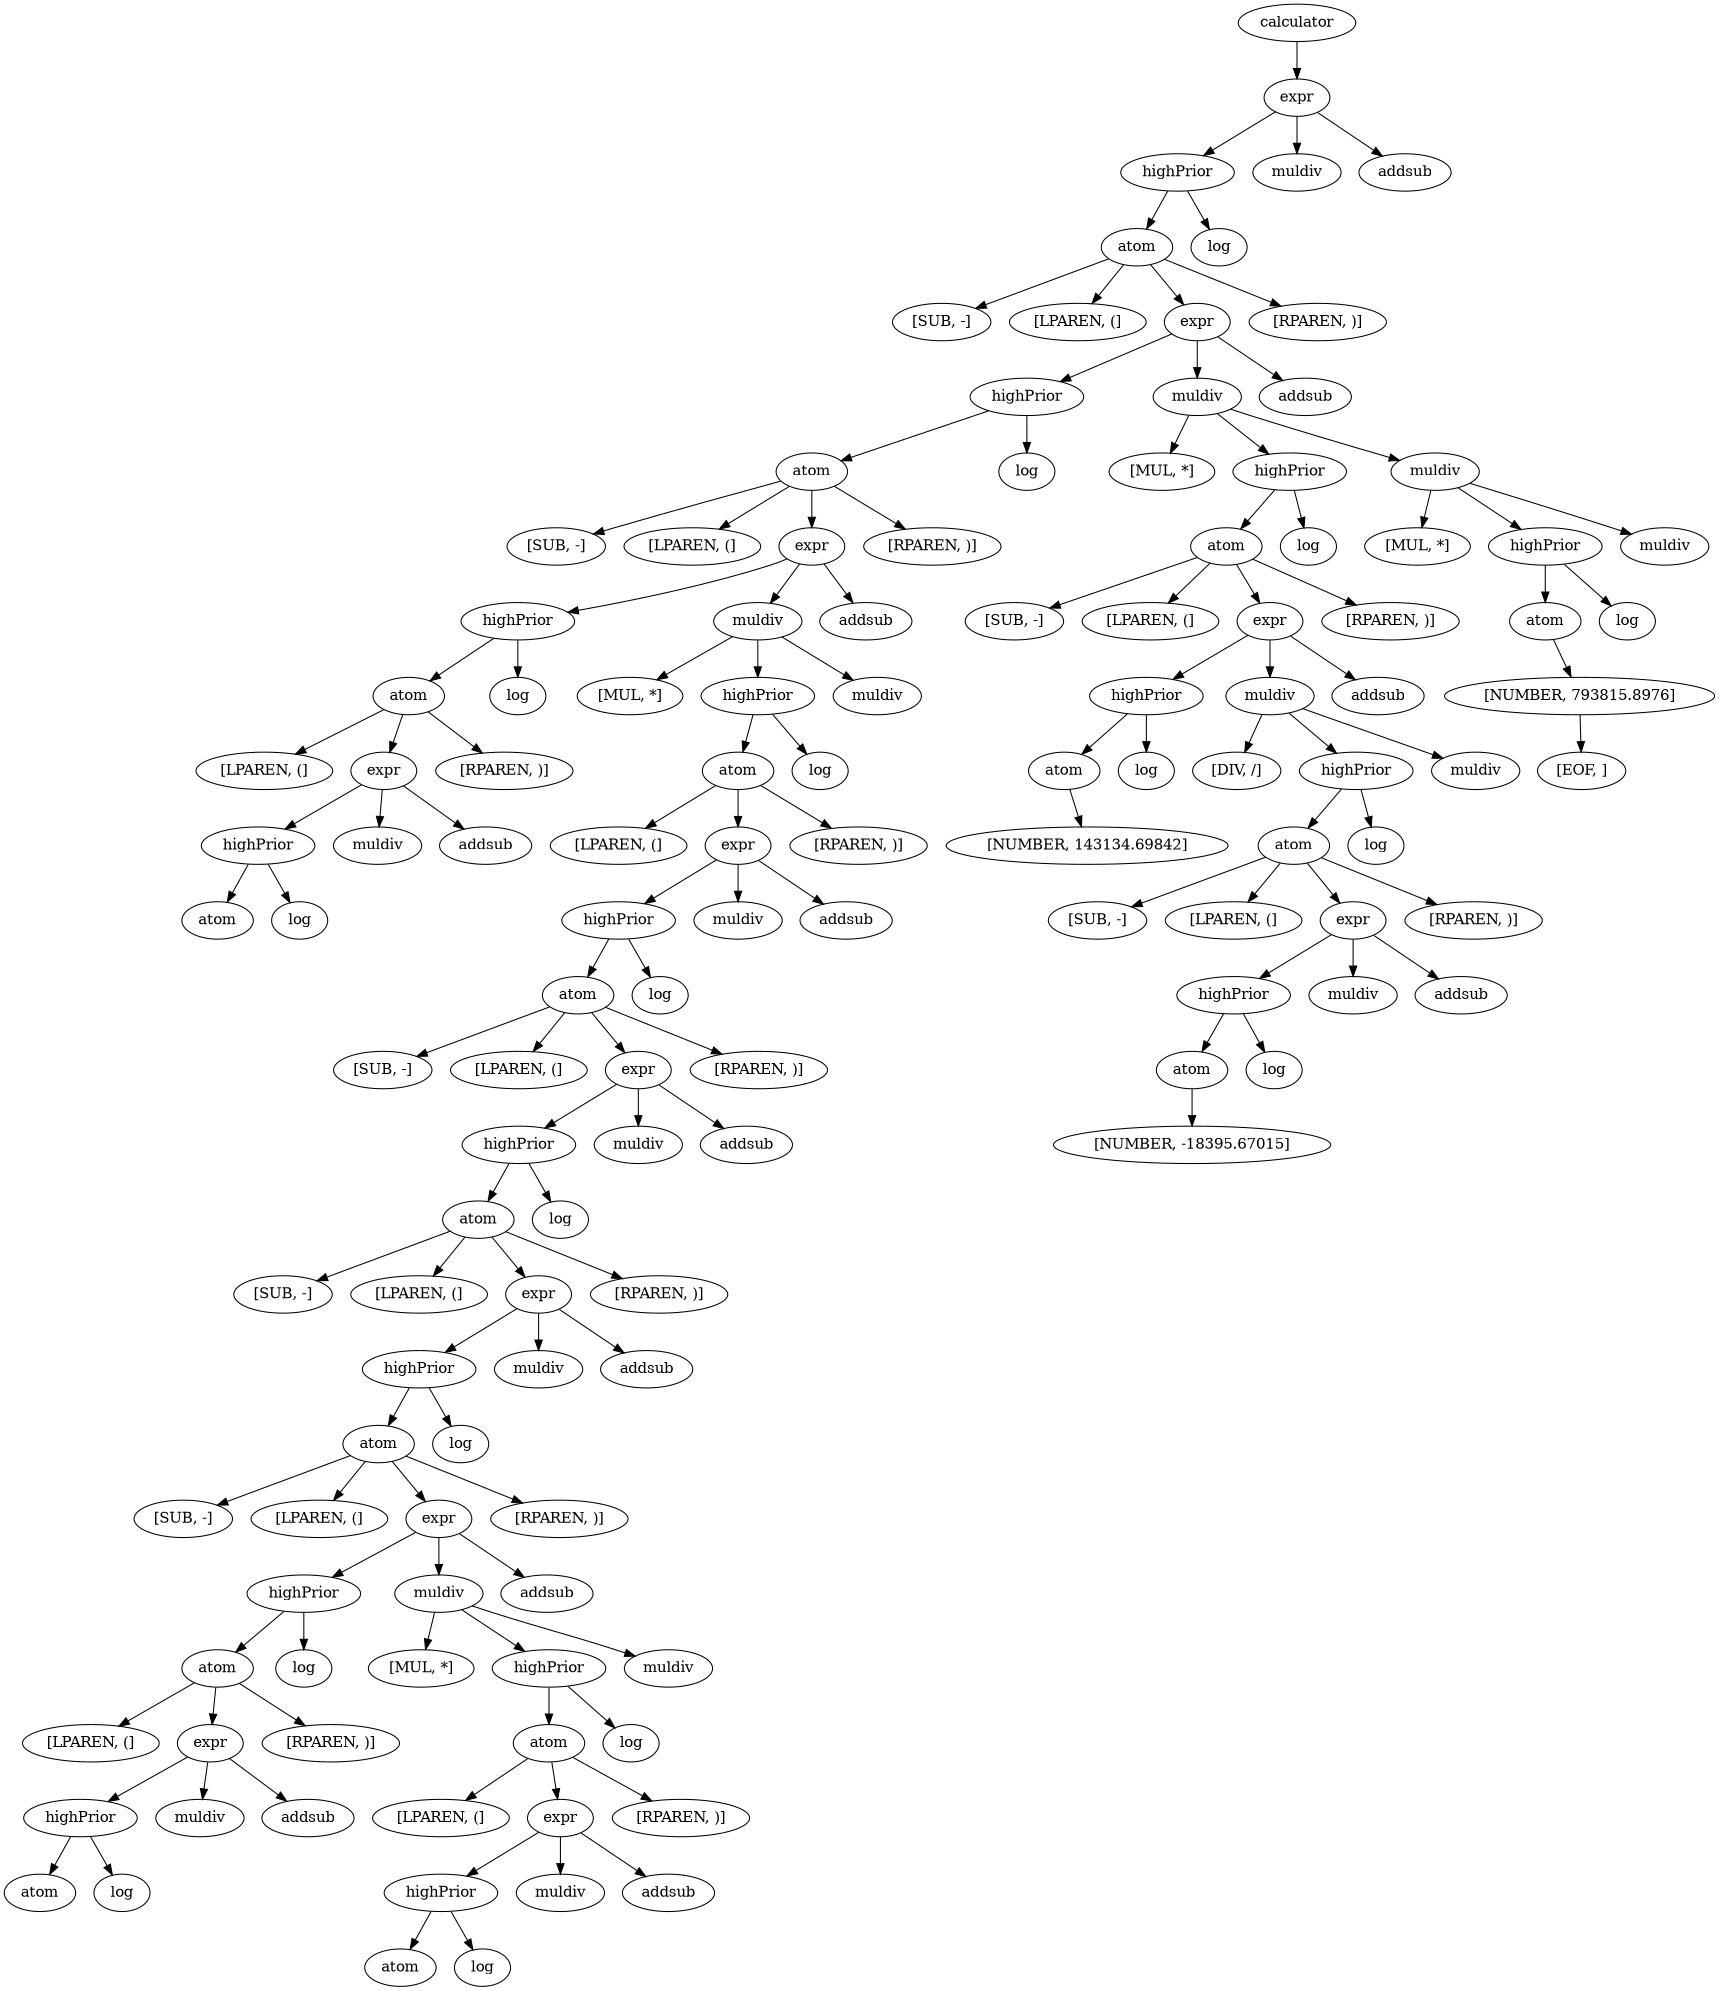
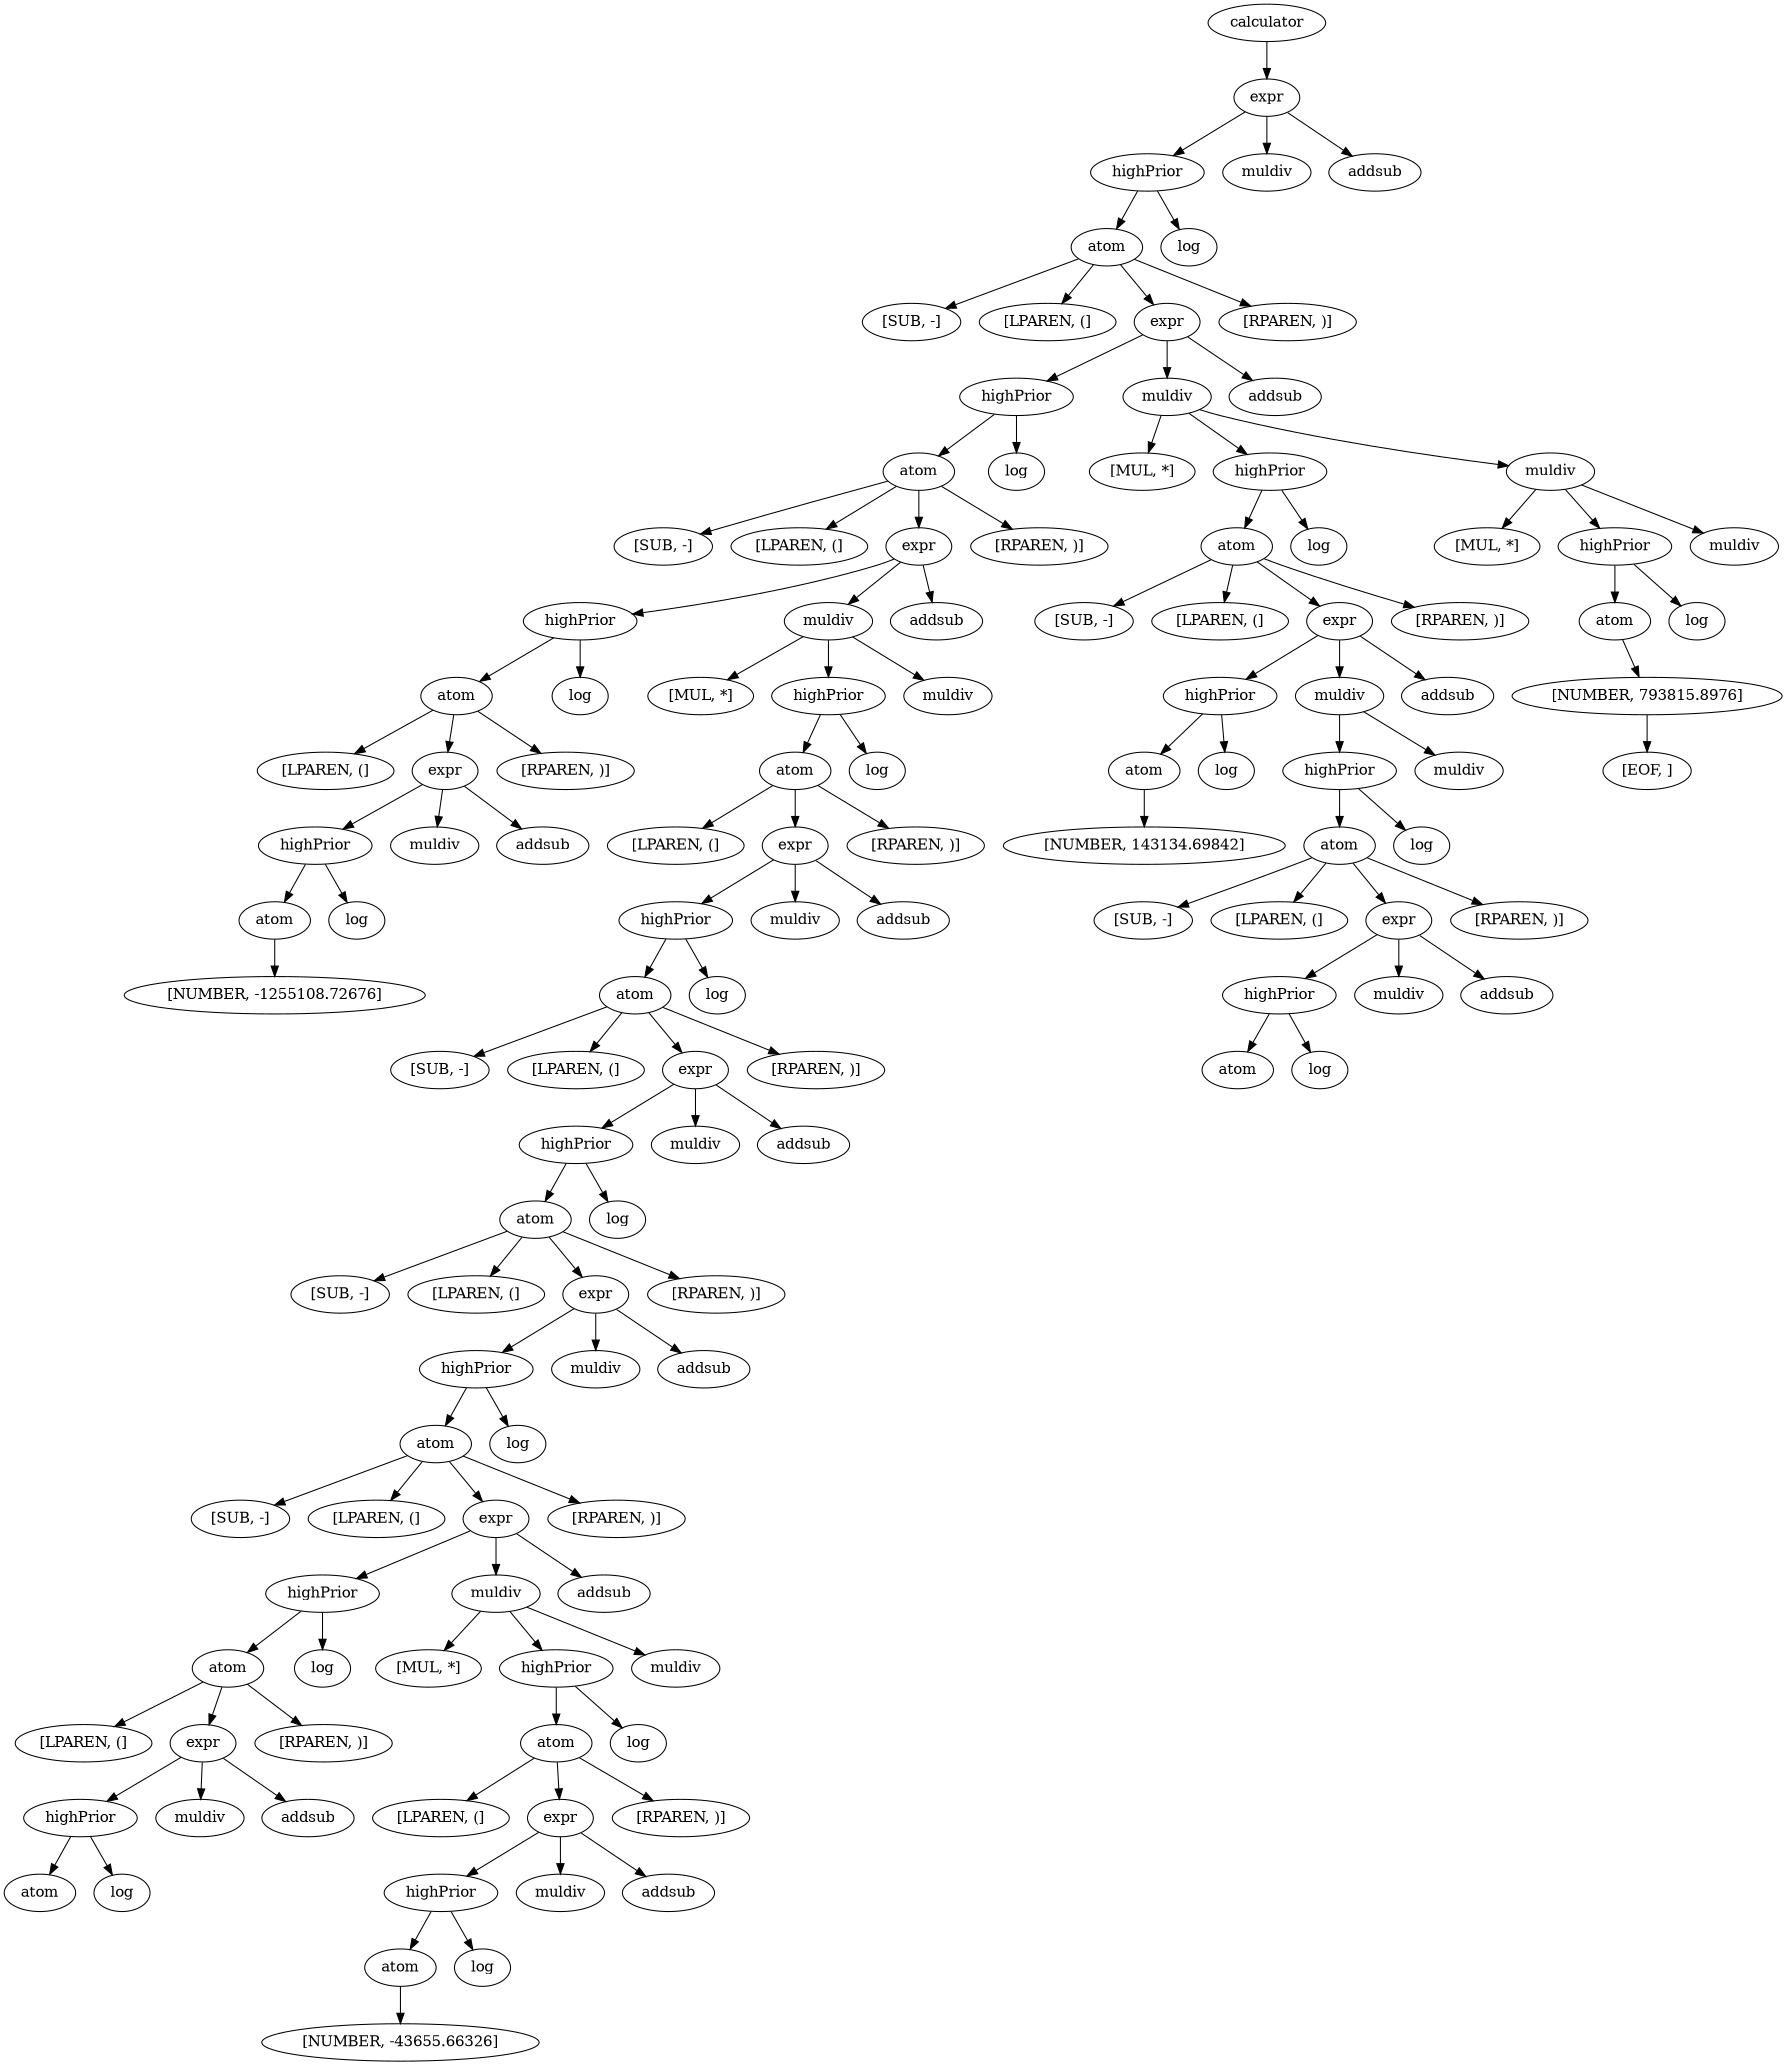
(1237, 771) -> none
none -> (275, 995)
(1192, 1145) -> none
none -> (400, 2042)
